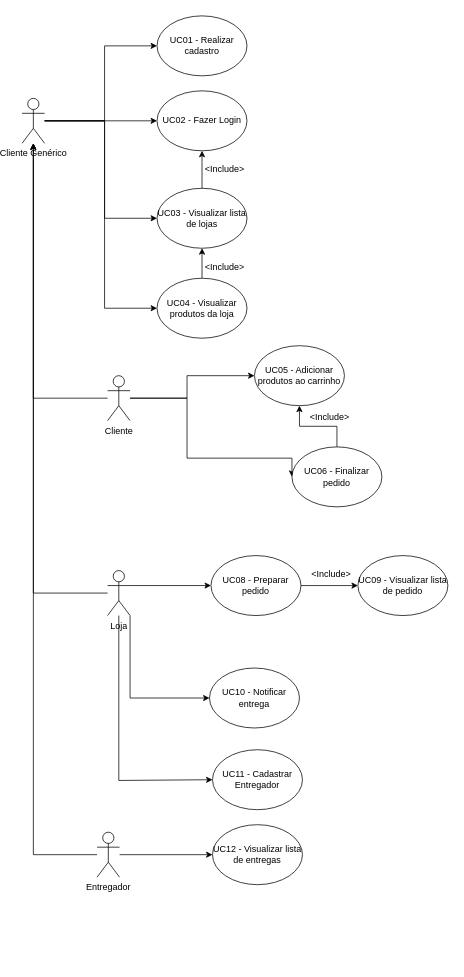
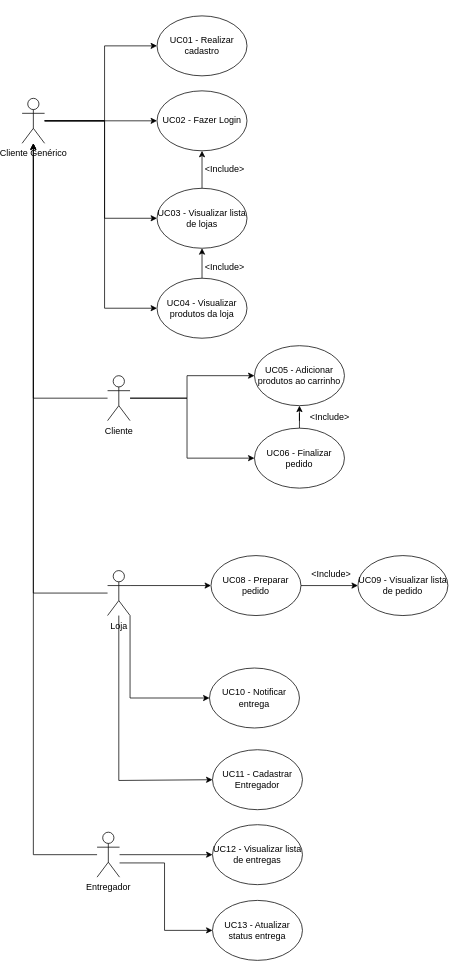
(337, 477) -> (300, 458)
none -> (165, 916)
none -> (258, 930)
